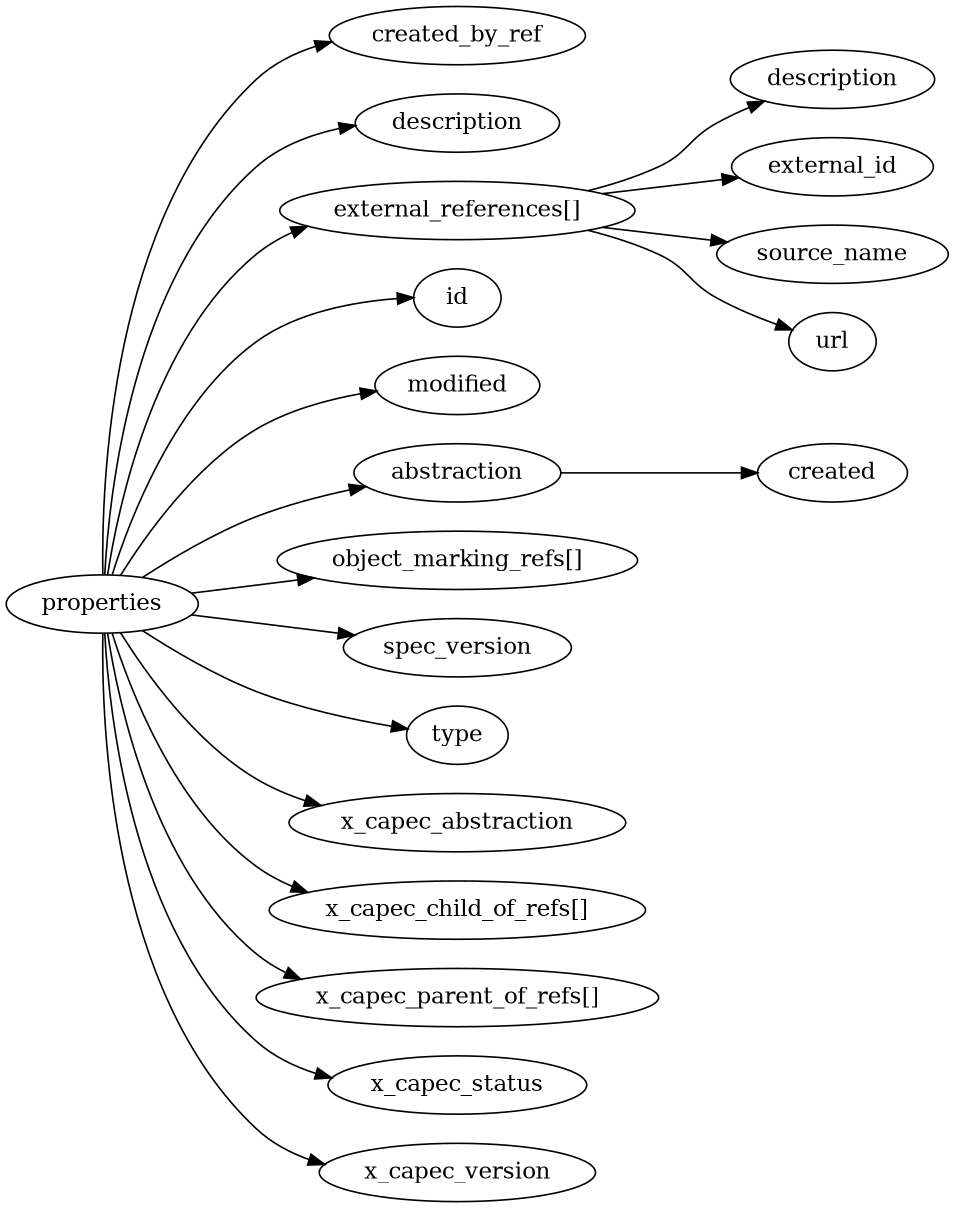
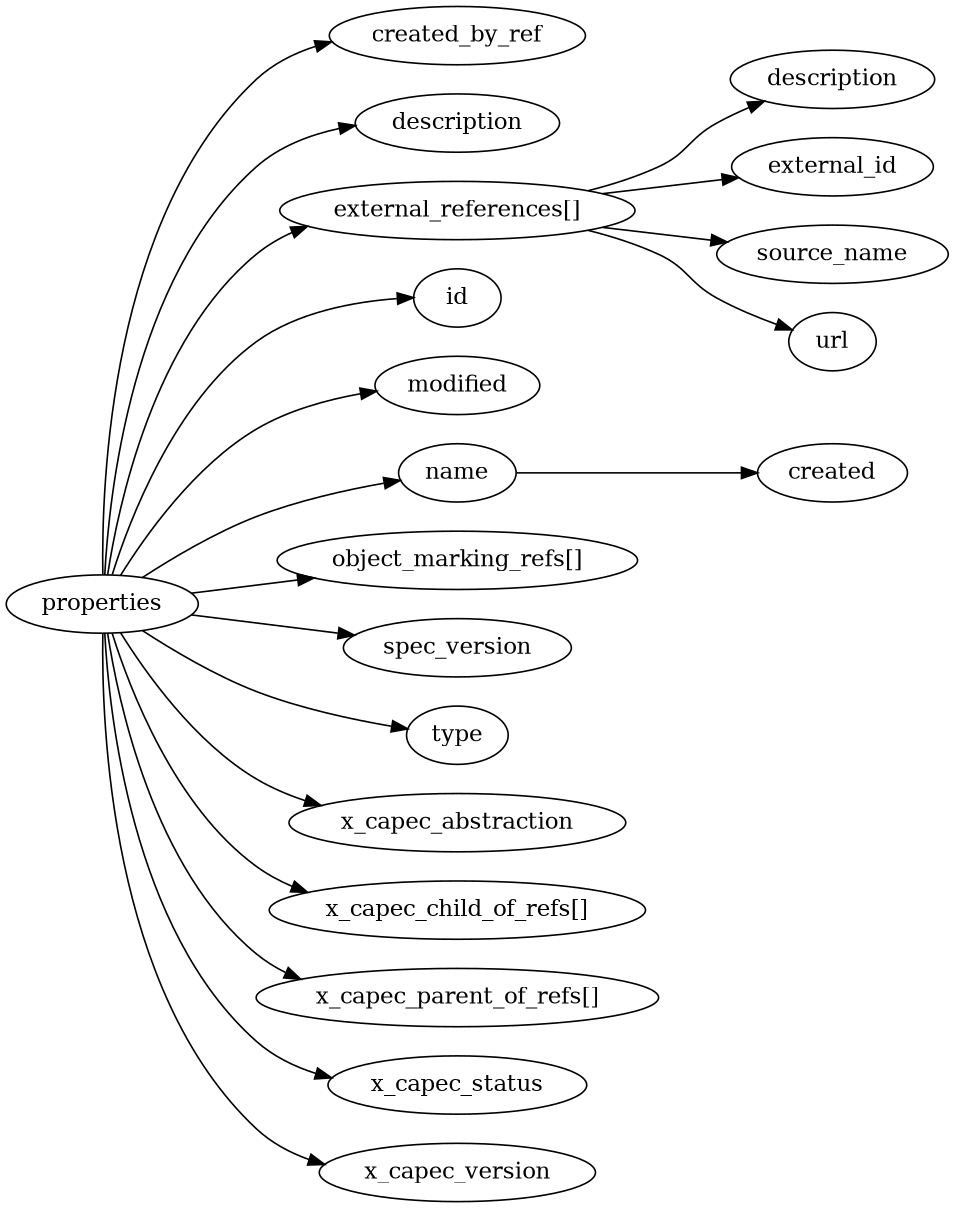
(457, 473) -> (457, 473)
